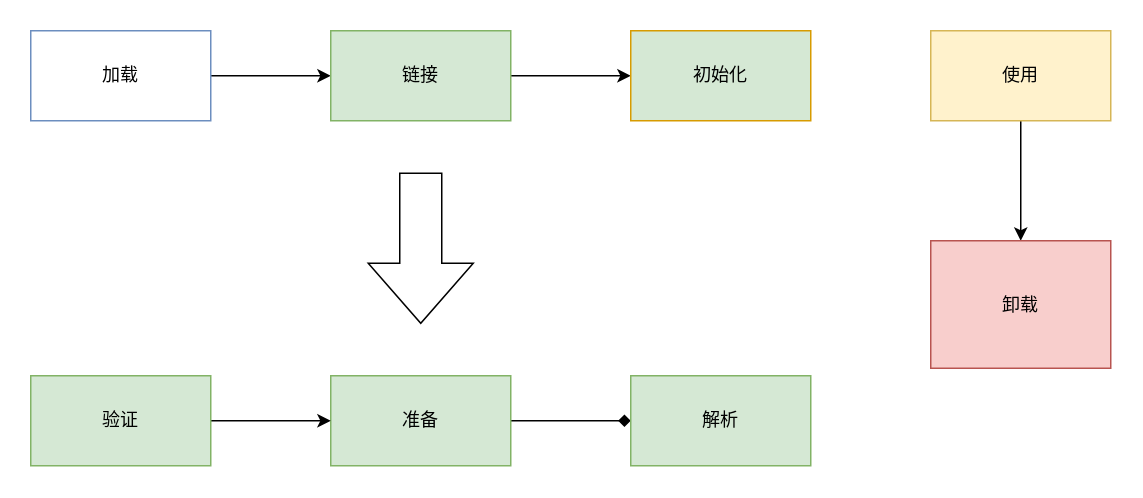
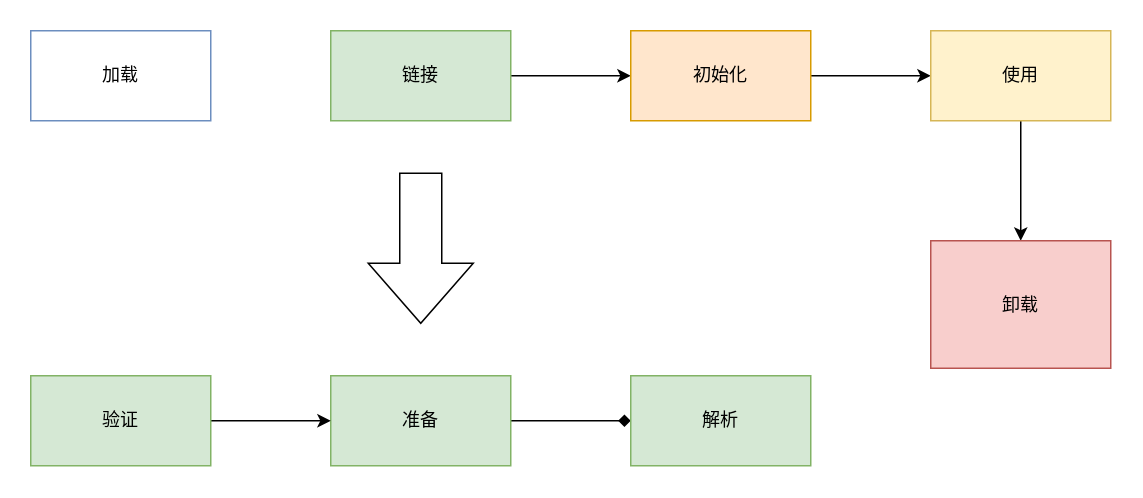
(266, 76) -> none
(721, 76) -> (721, 76)
none -> (866, 76)
